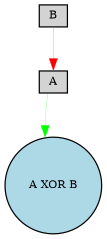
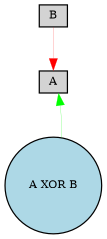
(46, 109) -> (61, 122)
